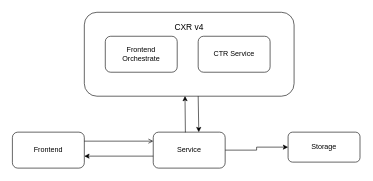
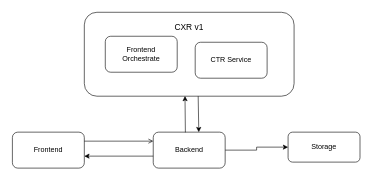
(189, 27) -> (189, 27)
(234, 54) -> (231, 60)
(189, 150) -> (189, 150)
